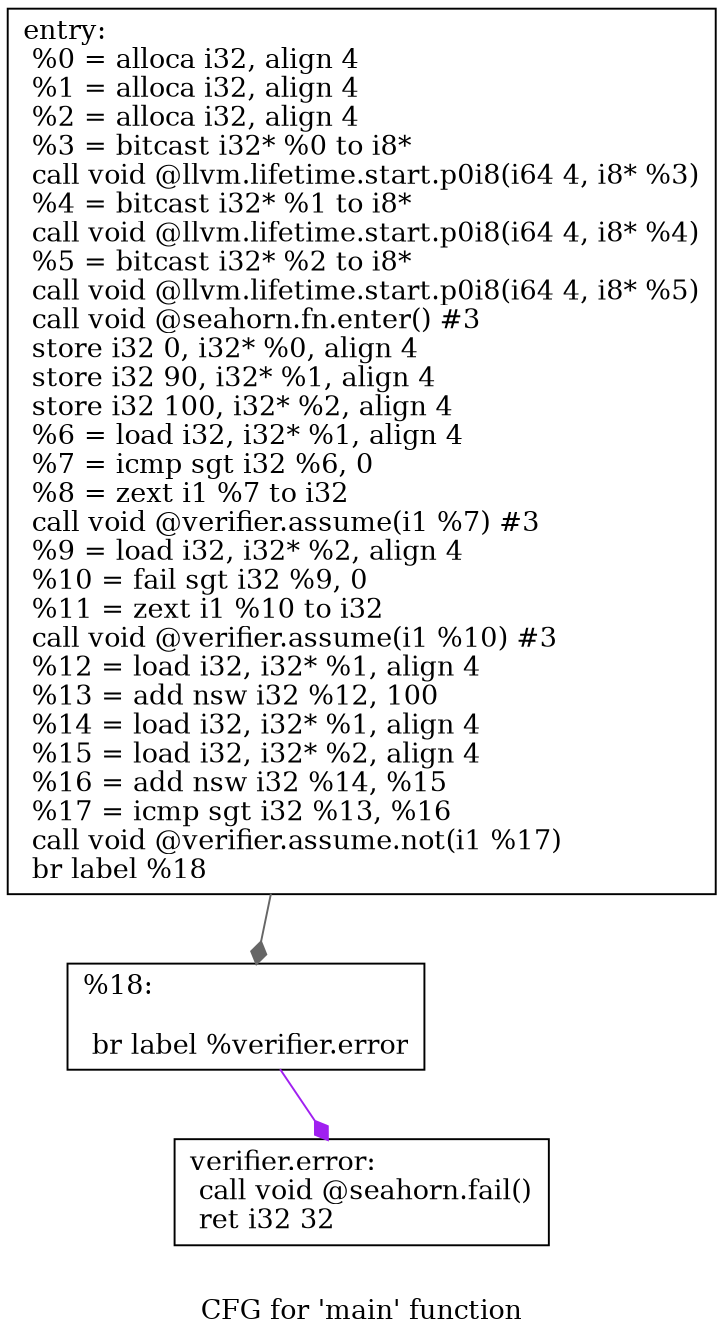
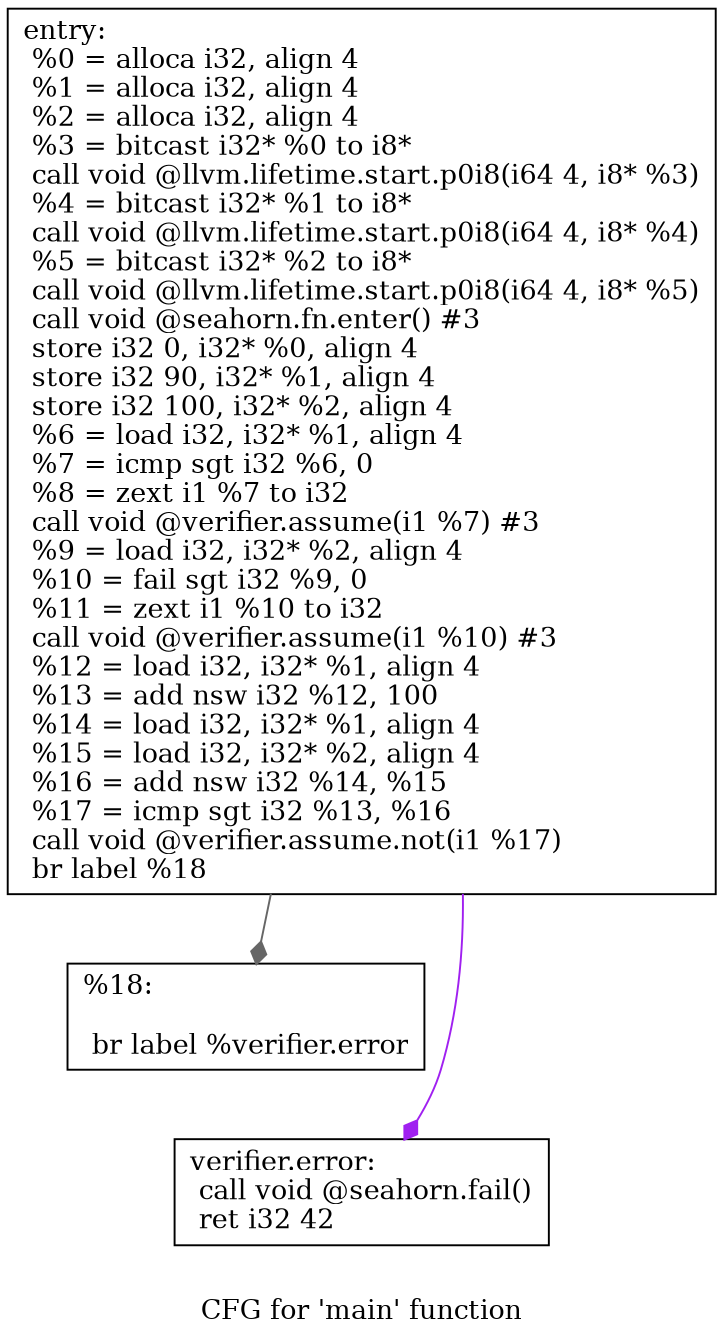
(297, 1095) -> (454, 1010)
(263, 1220) -> (263, 1220)
